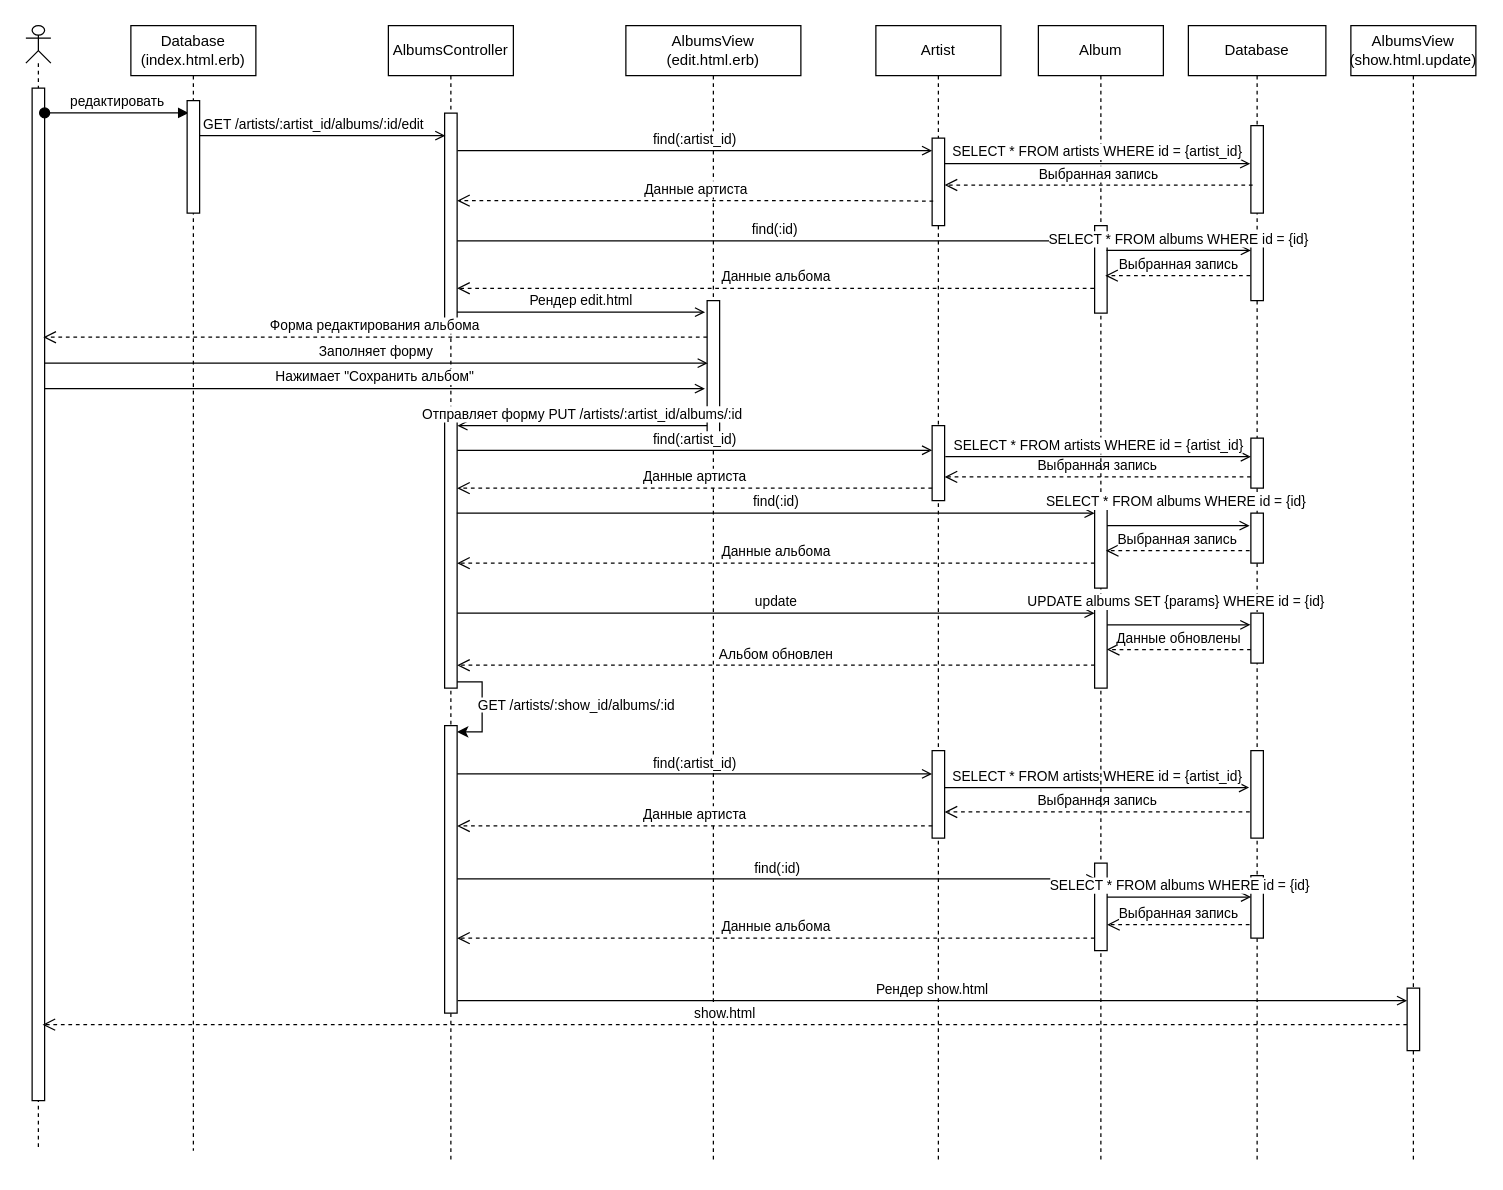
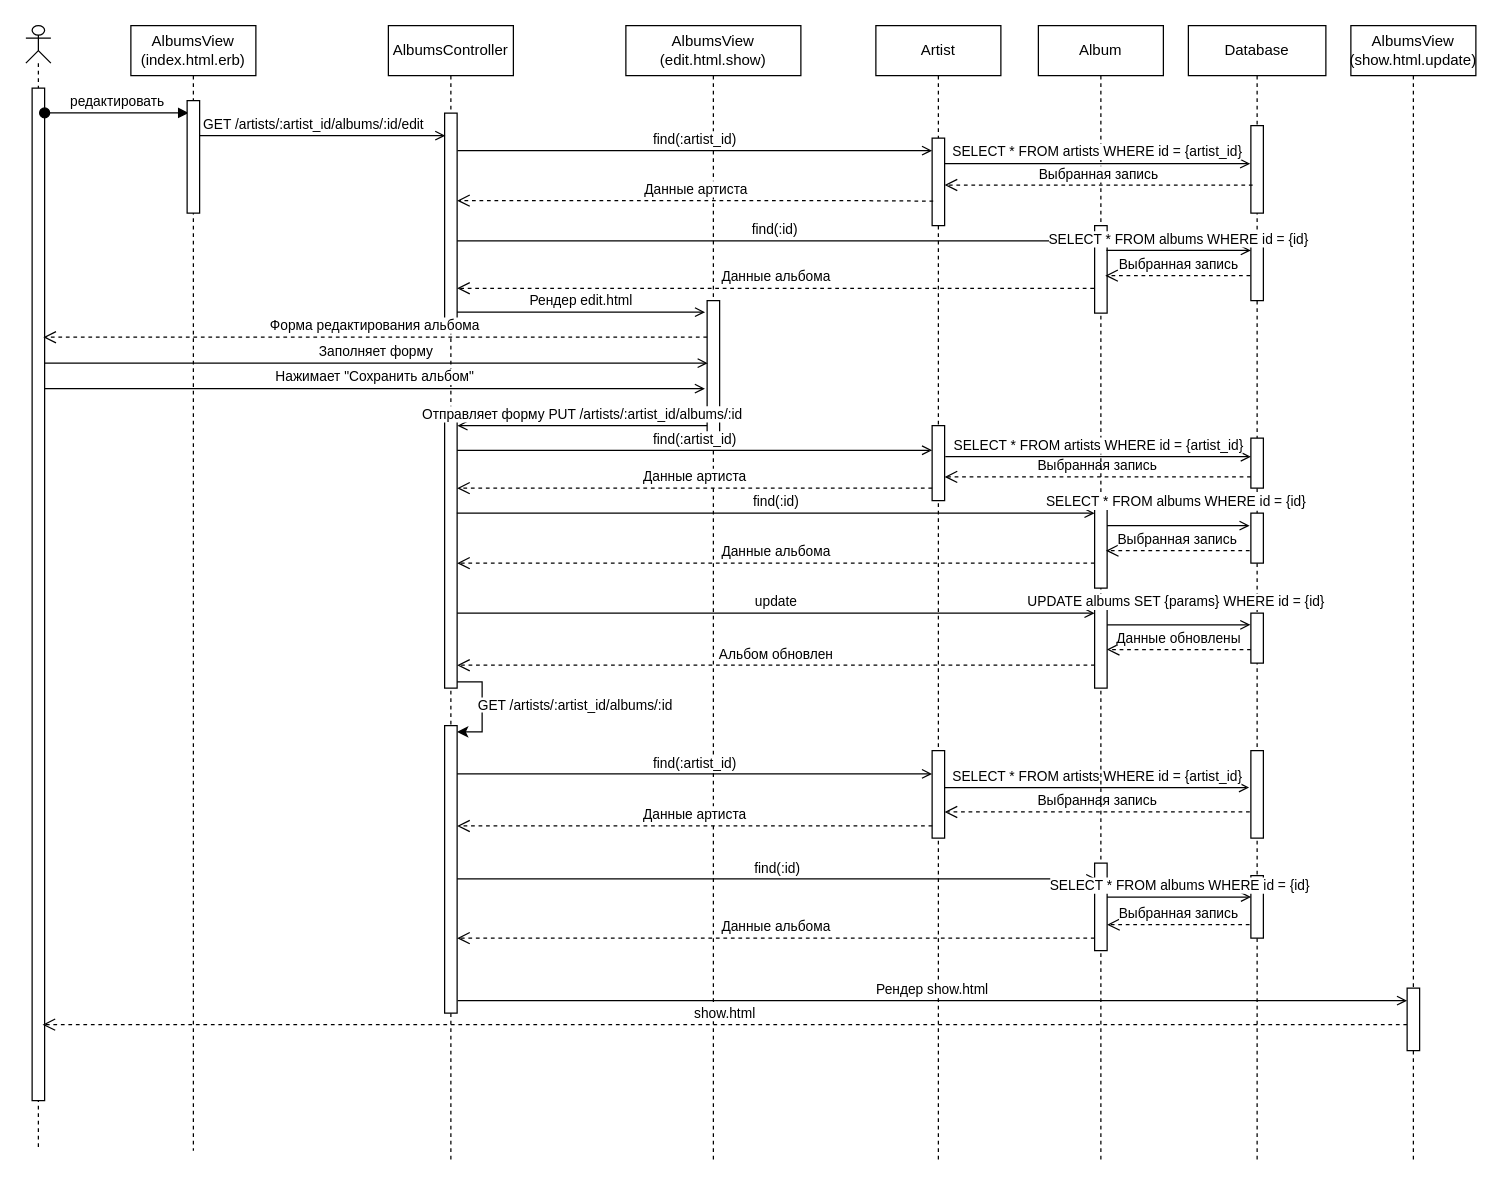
(193, 51) -> (193, 51)
(713, 51) -> (713, 51)
(589, 715) -> (589, 715)
